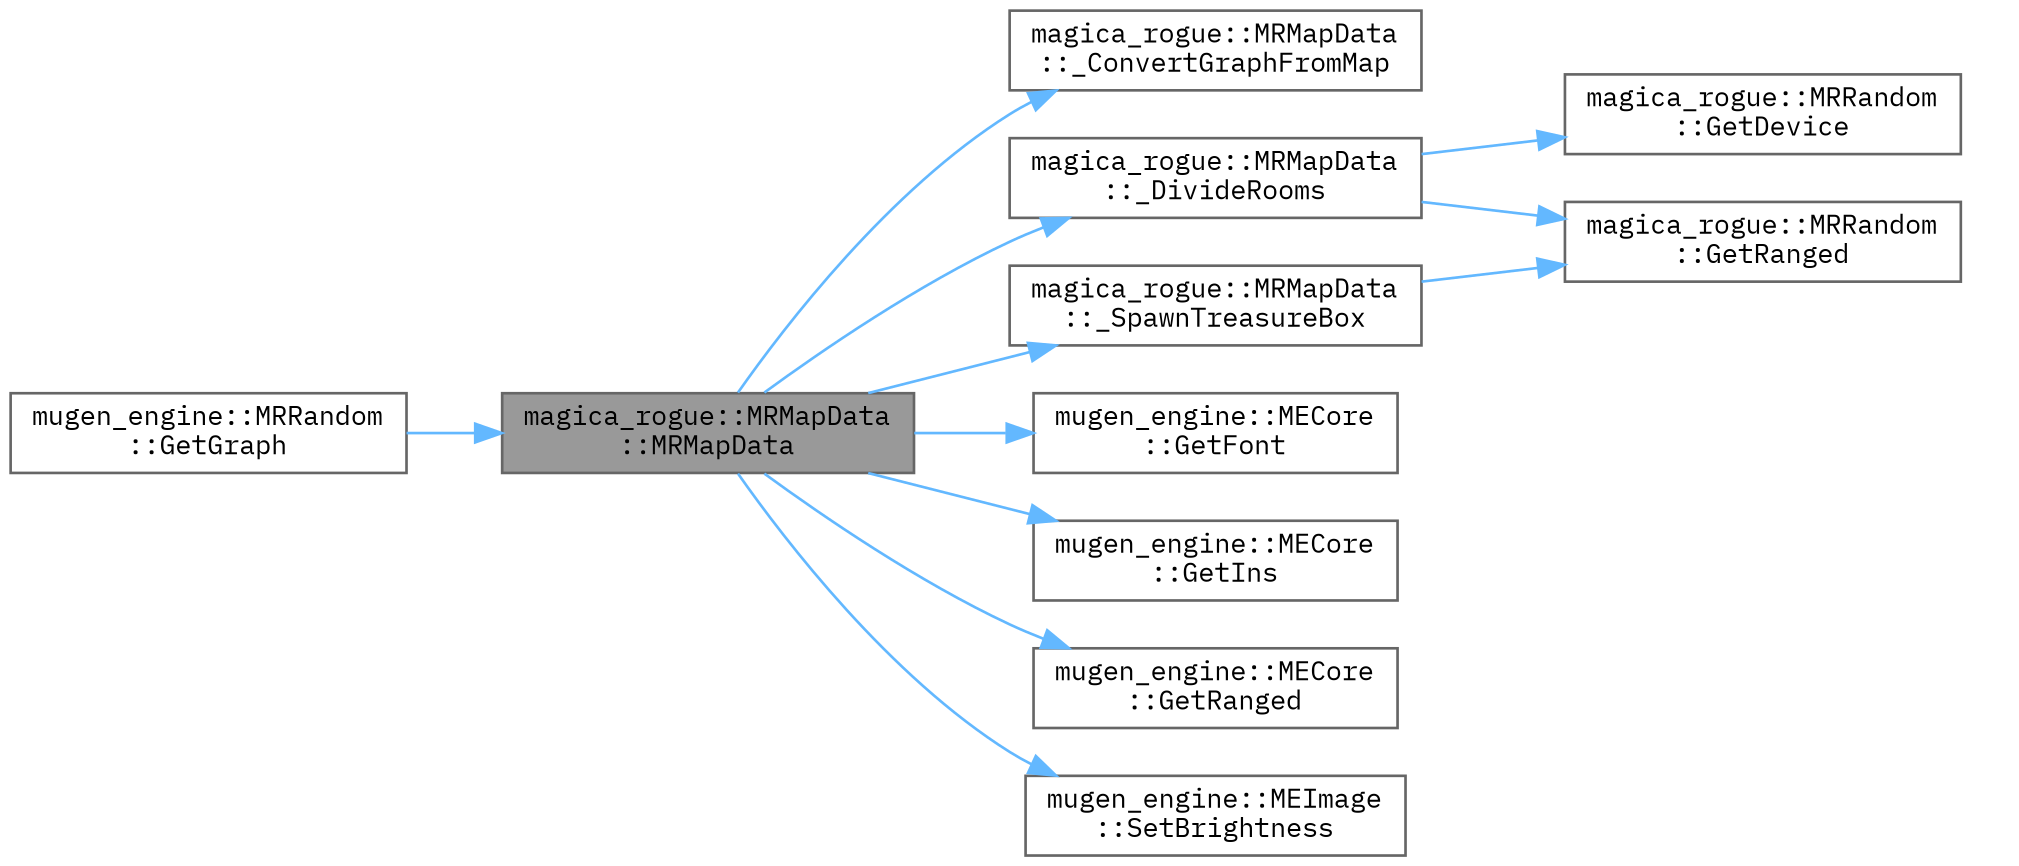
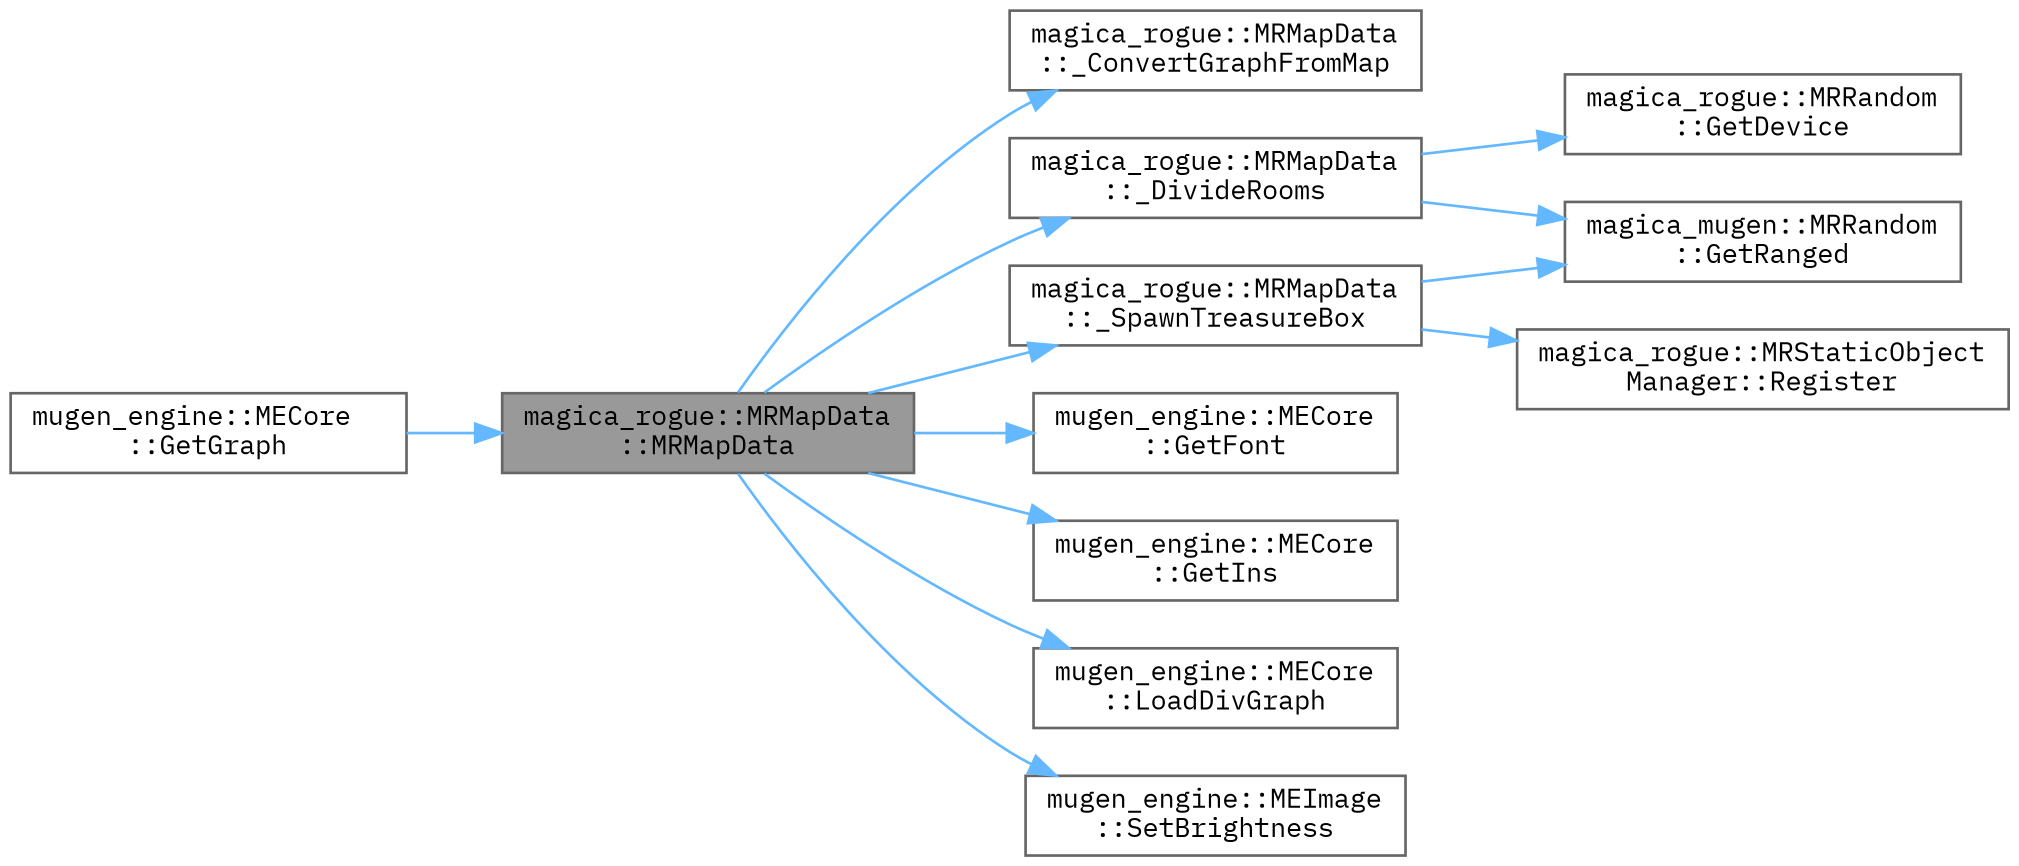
(1763, 242) -> (1763, 242)
none -> (1763, 369)
(209, 433) -> (209, 433)
(1216, 688) -> (1216, 688)
